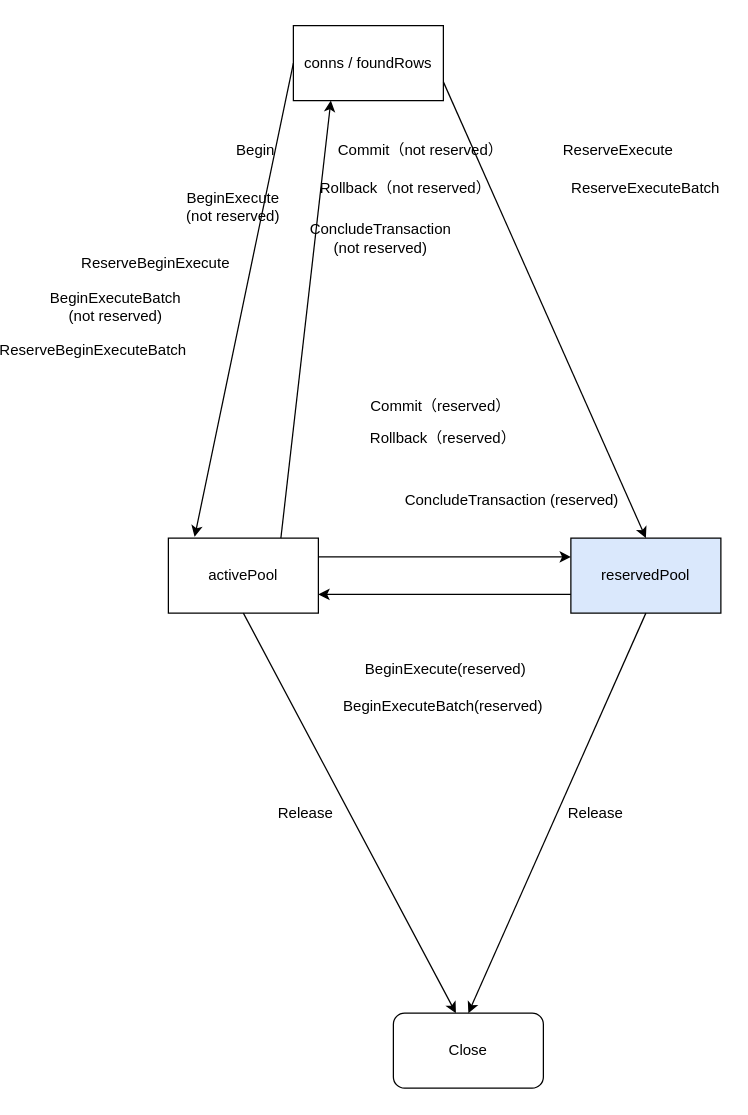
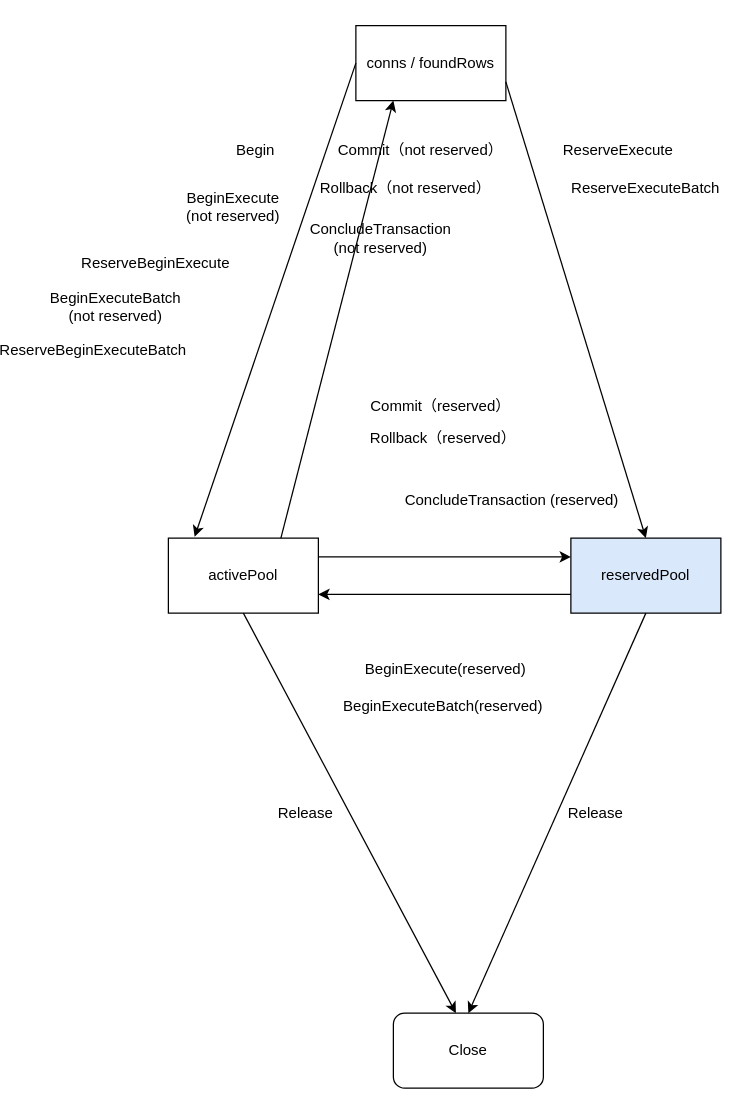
(368, 63) -> (431, 63)
